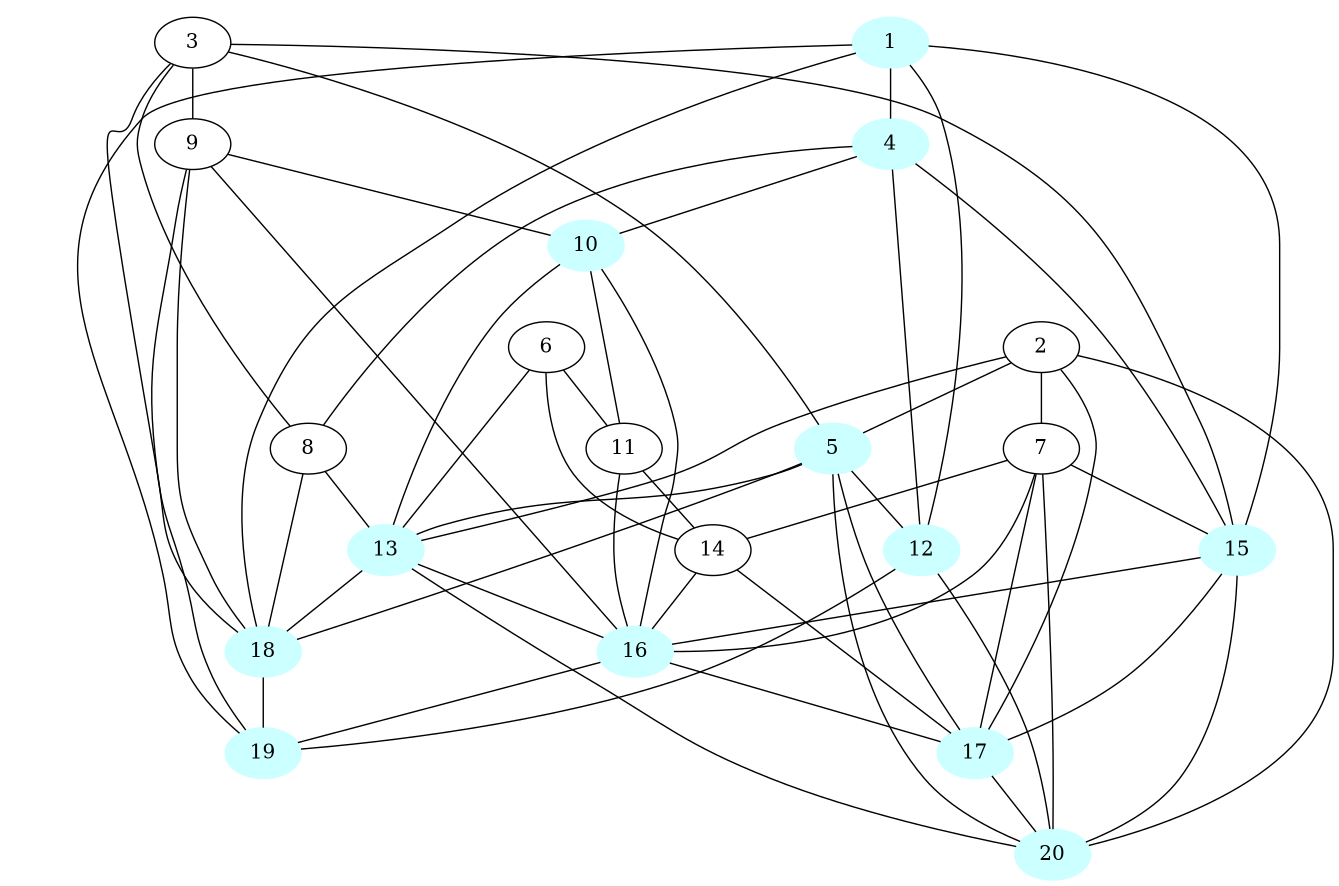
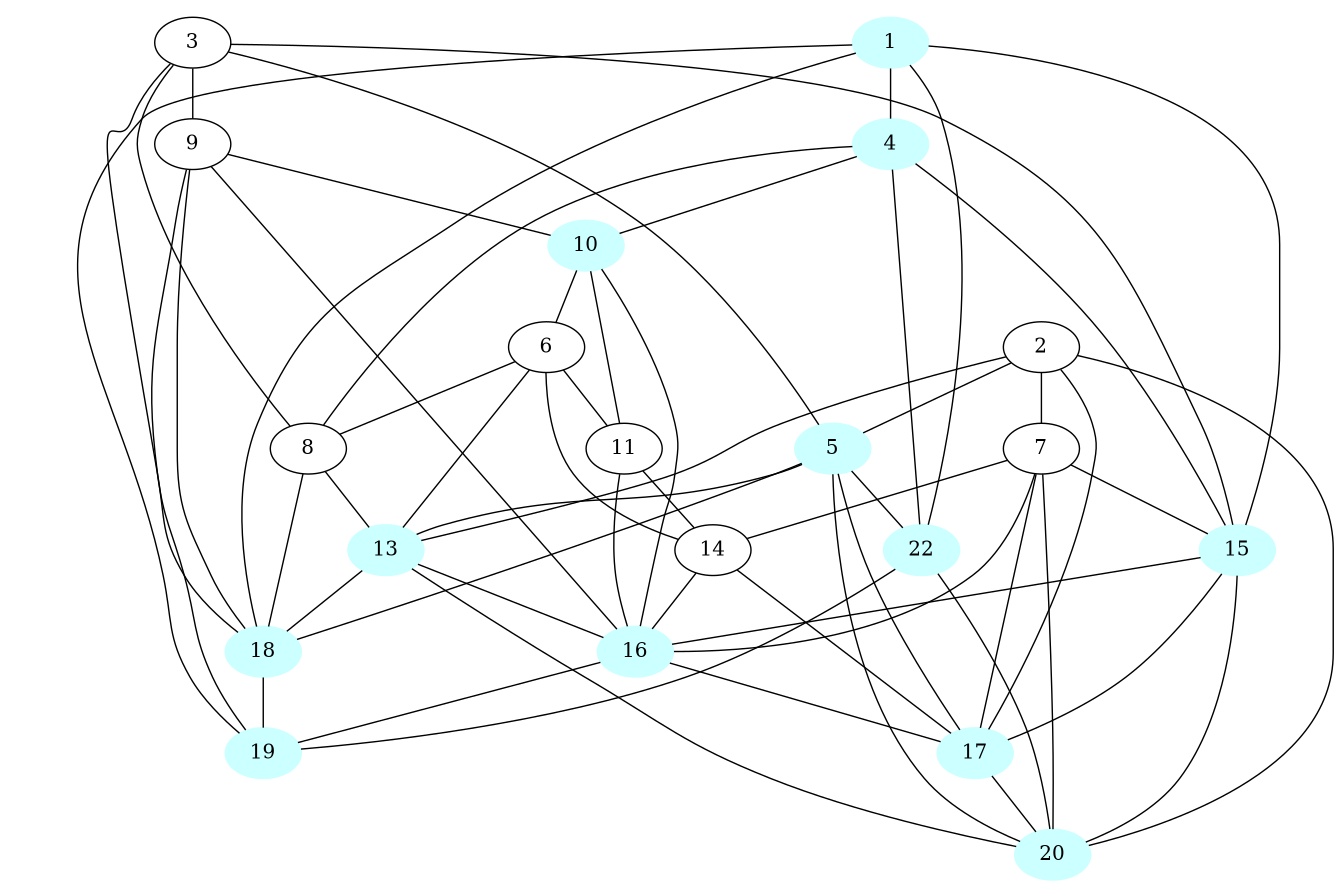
(456, 381) -> (566, 296)
none -> (427, 398)
(922, 550) -> (922, 550)
